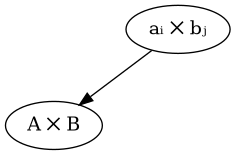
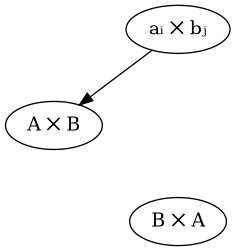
none -> (178, 222)
